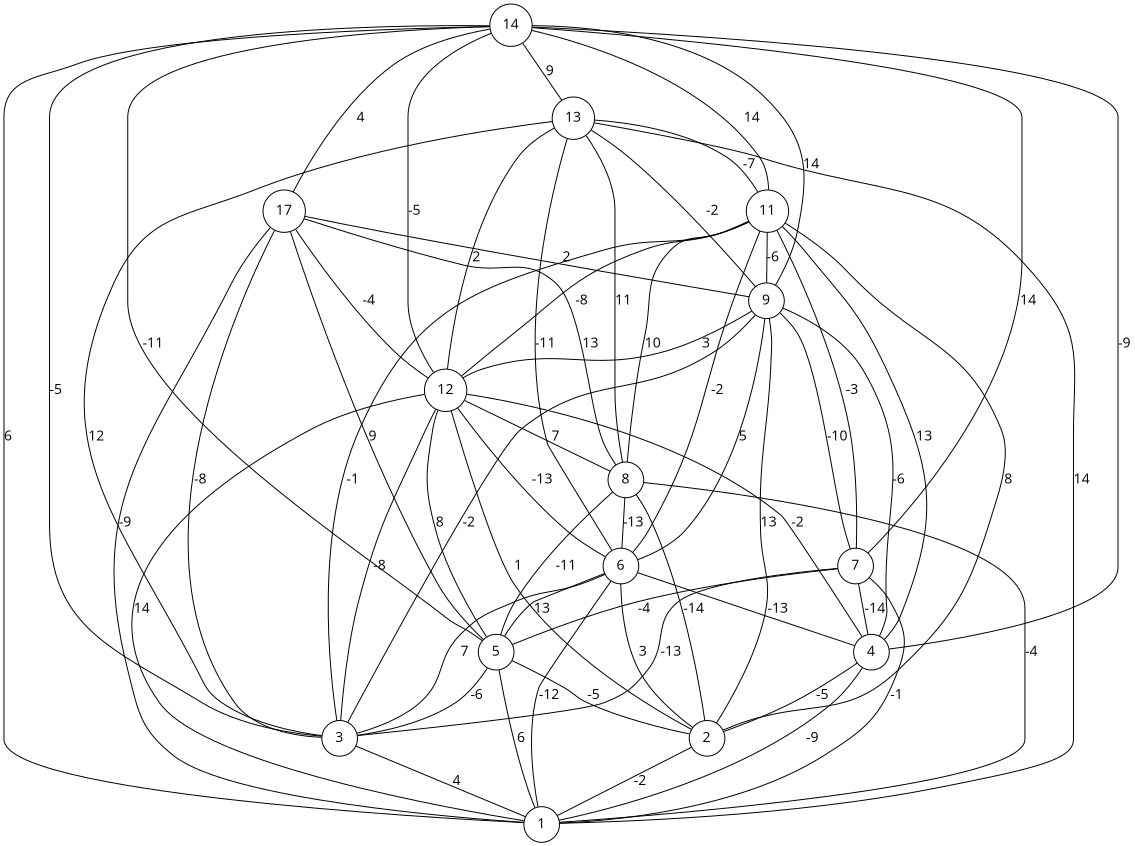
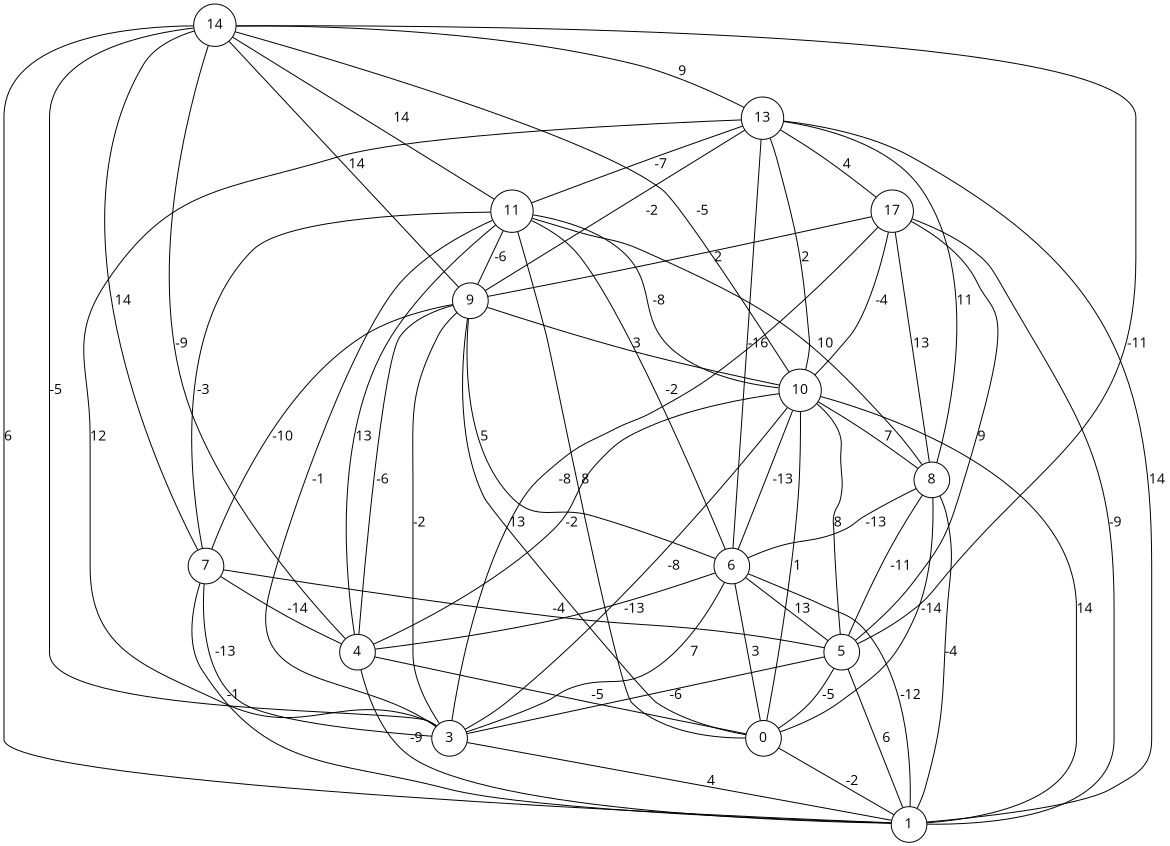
(371, 84) -> (829, 162)
(546, 344) -> (759, 344)
(446, 390) -> (800, 390)
(707, 738) -> (764, 738)
